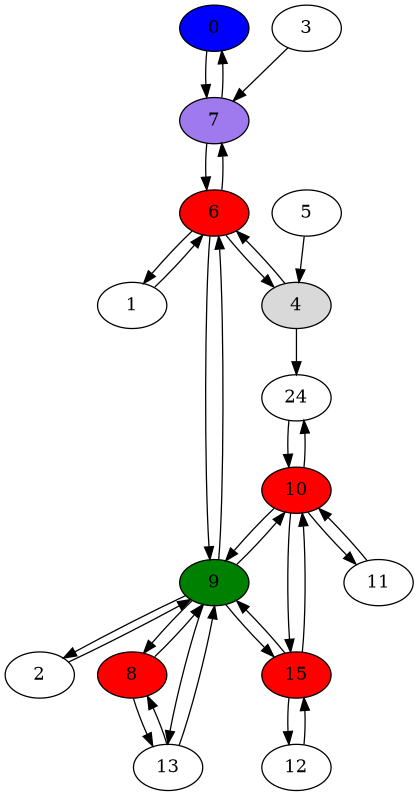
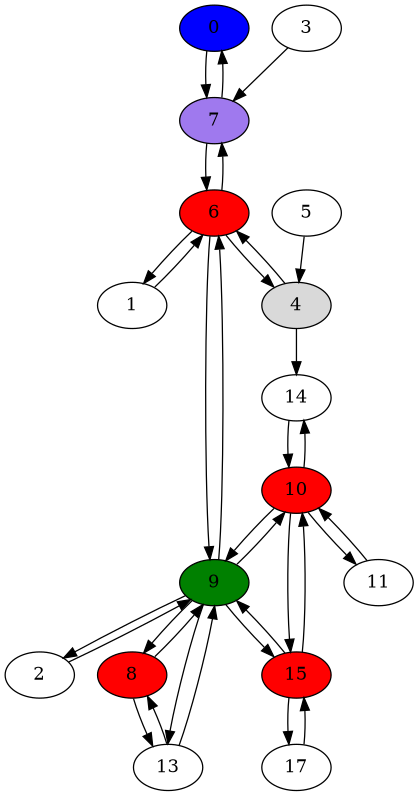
(296, 398) -> (296, 398)
(296, 767) -> (296, 767)
